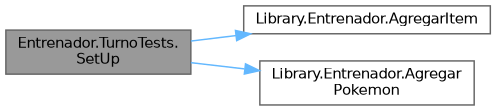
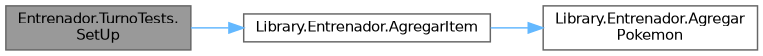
(218, 66) -> (509, 28)
